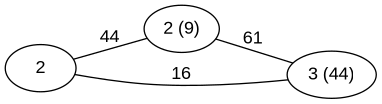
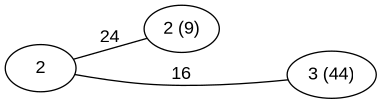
(110, 37) -> (110, 37)
(254, 51) -> none
